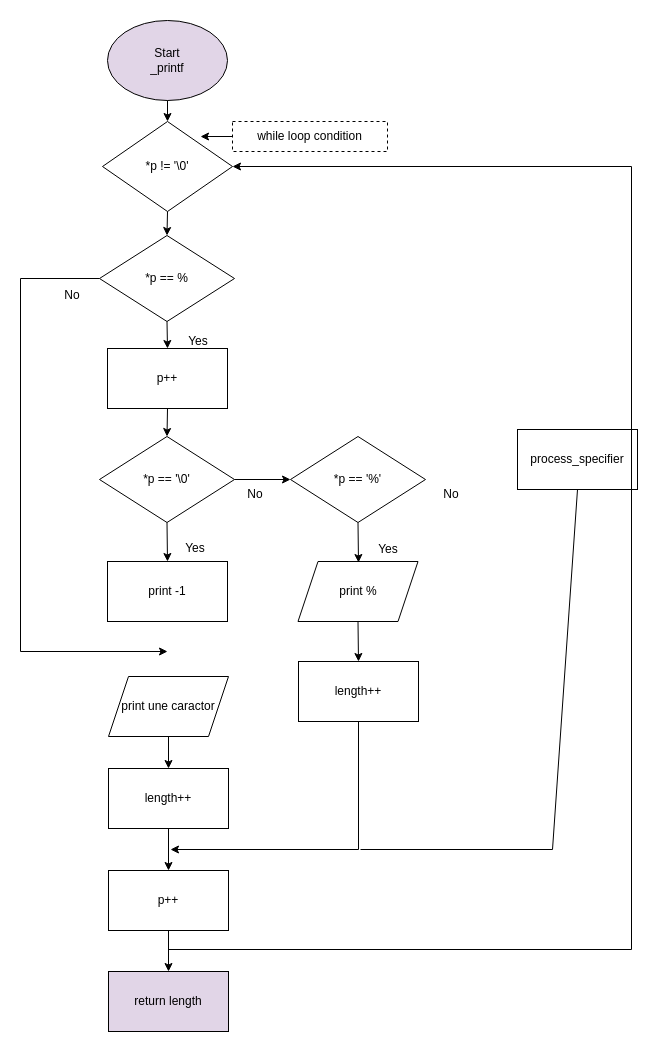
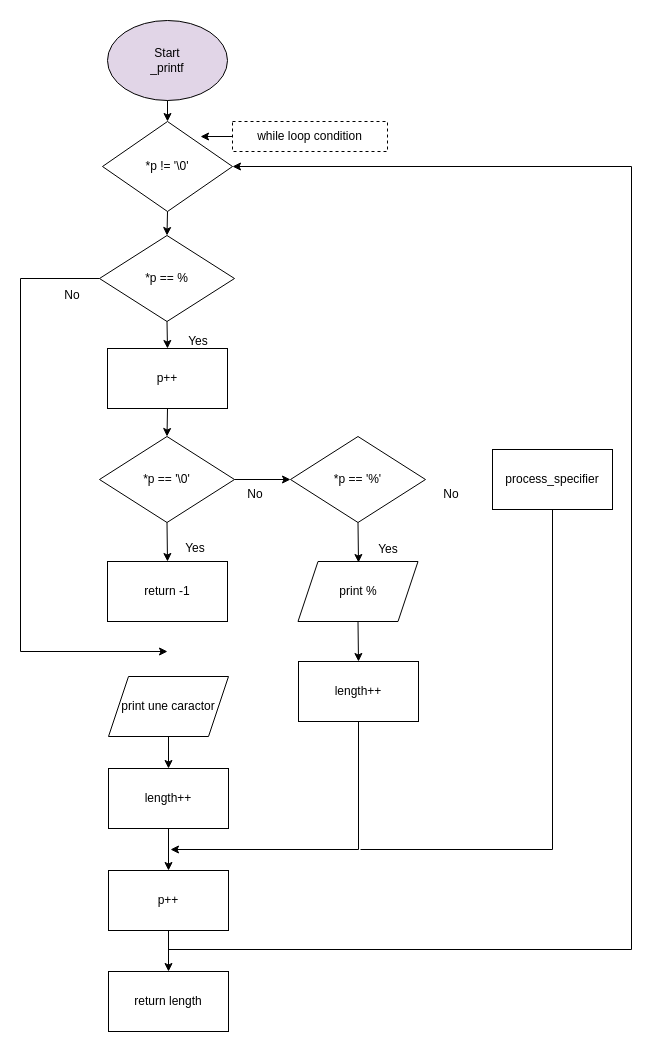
(578, 460) -> (553, 480)
(168, 592) -> (168, 592)
(169, 1002) -> (169, 1002)
